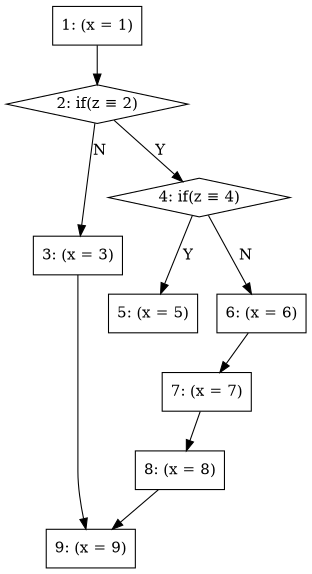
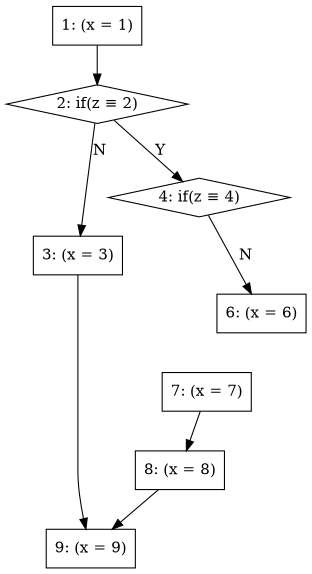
(153, 313) -> none
(237, 348) -> none
